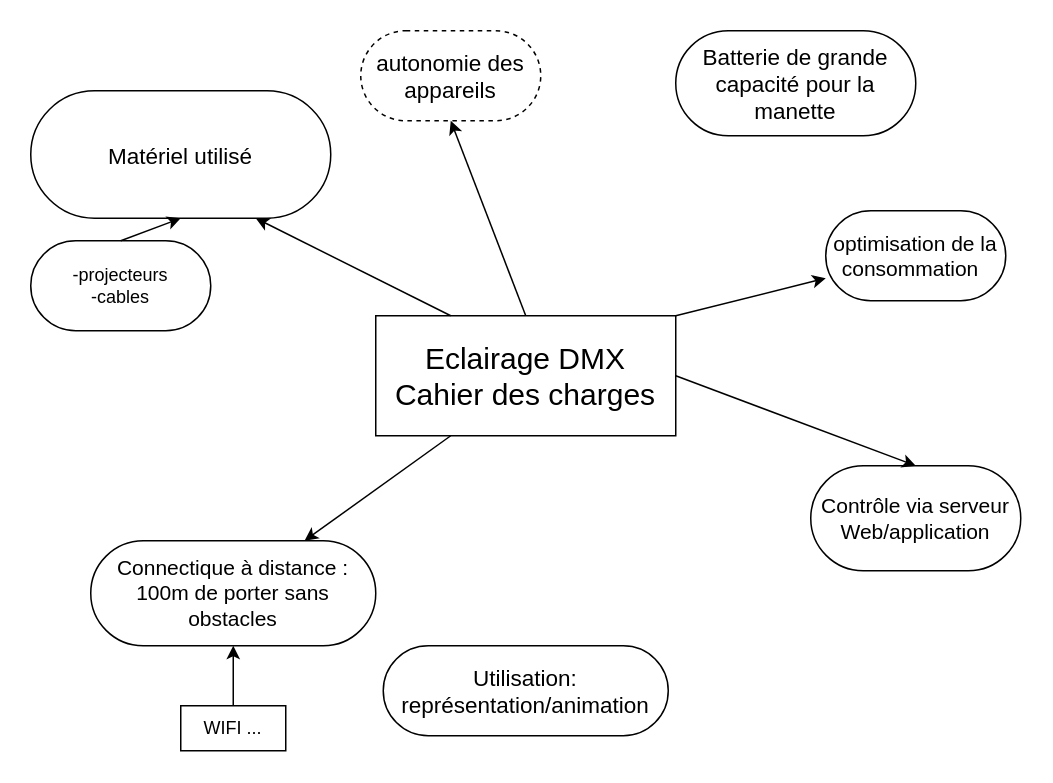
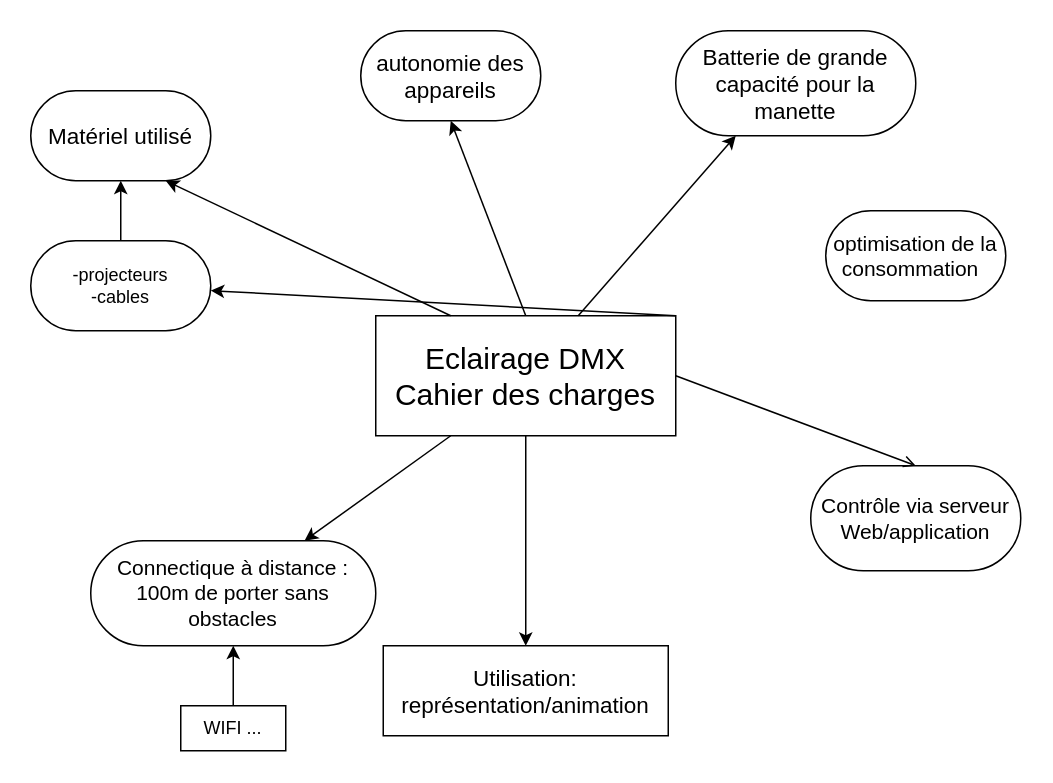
(451, 76) -> (451, 76)
(181, 155) -> (121, 136)
none -> (654, 230)
(746, 298) -> (548, 309)
(904, 461) -> (907, 462)
none -> (526, 536)
(526, 691) -> (526, 691)
